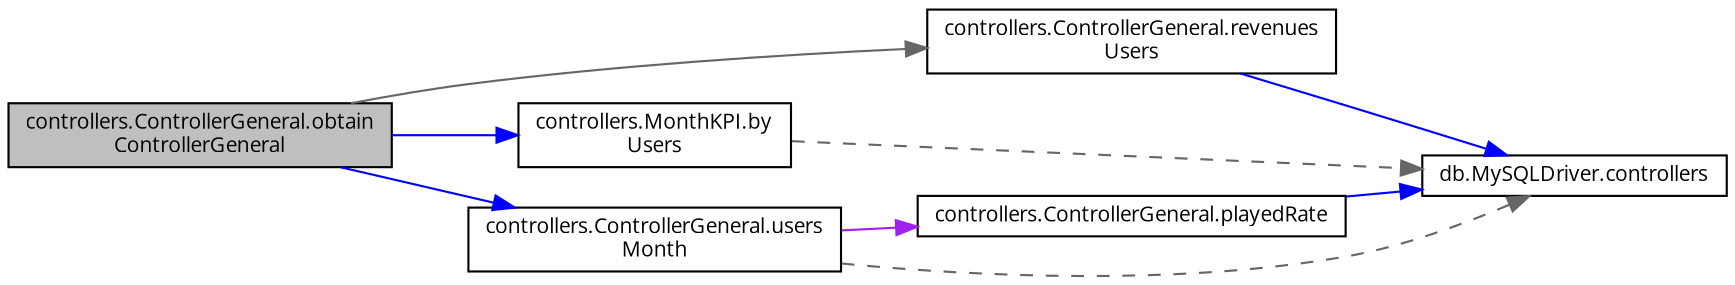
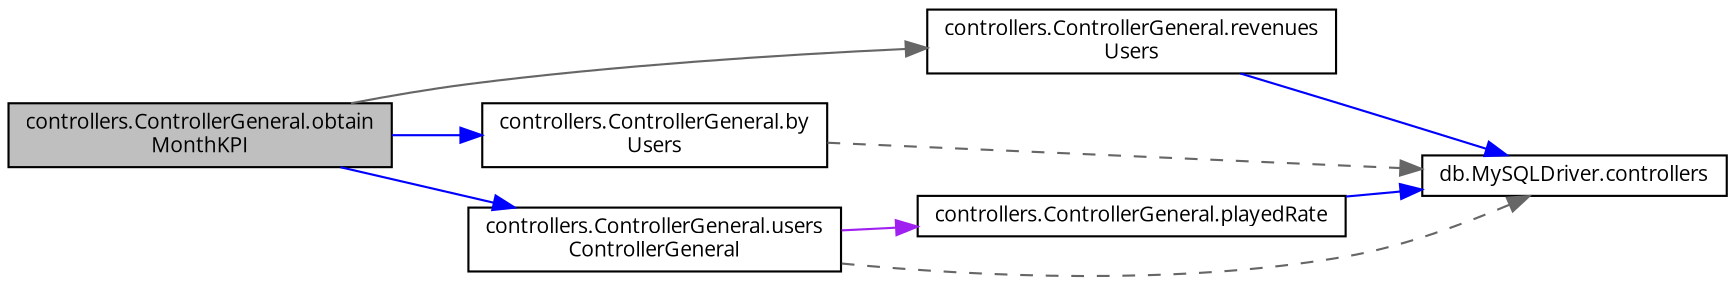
(200, 135) -> (200, 135)
(655, 135) -> (655, 135)
(655, 240) -> (655, 240)
